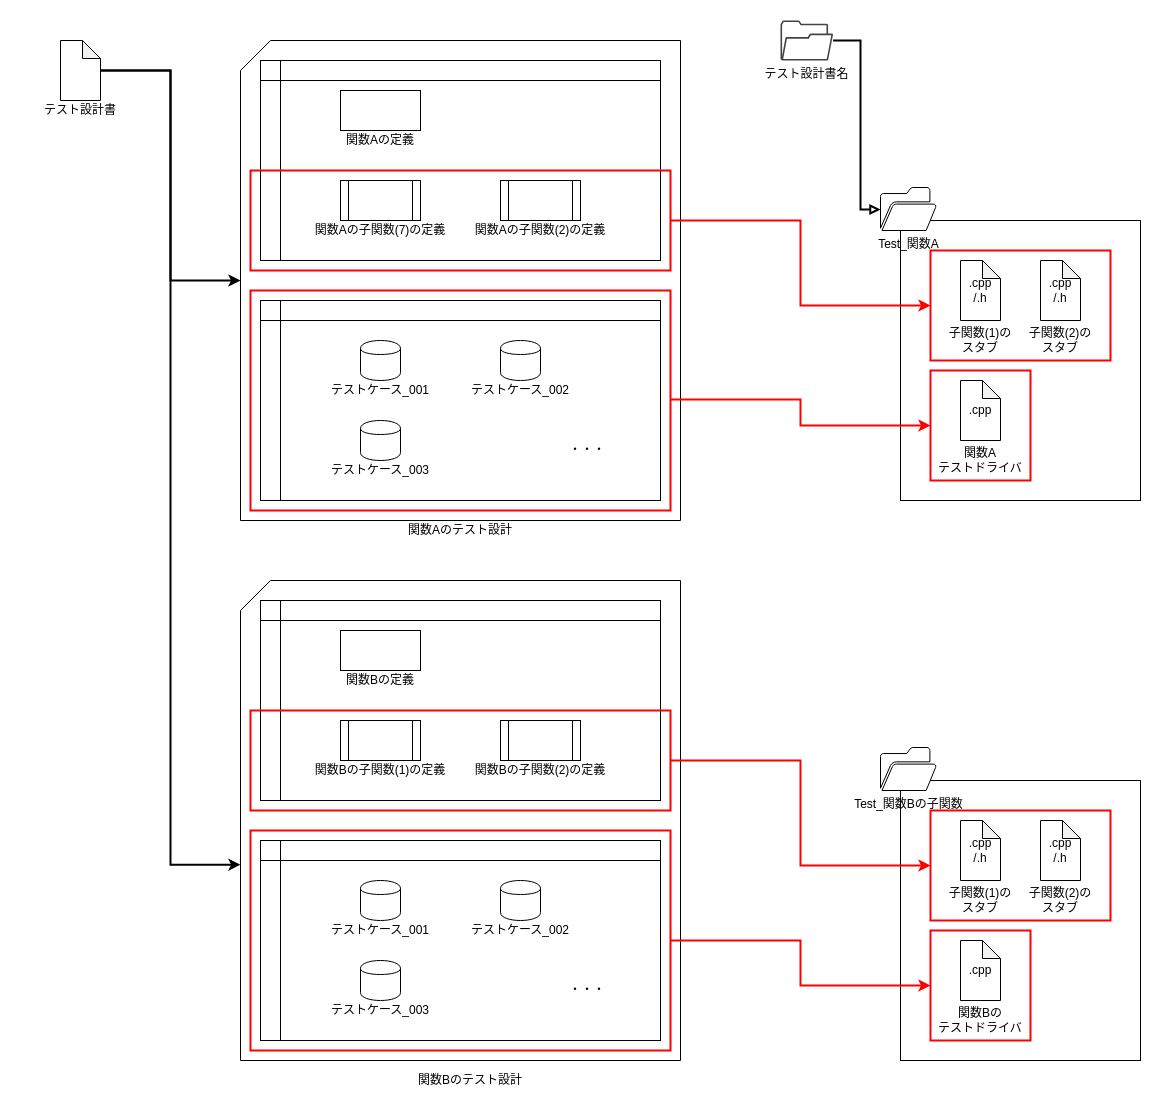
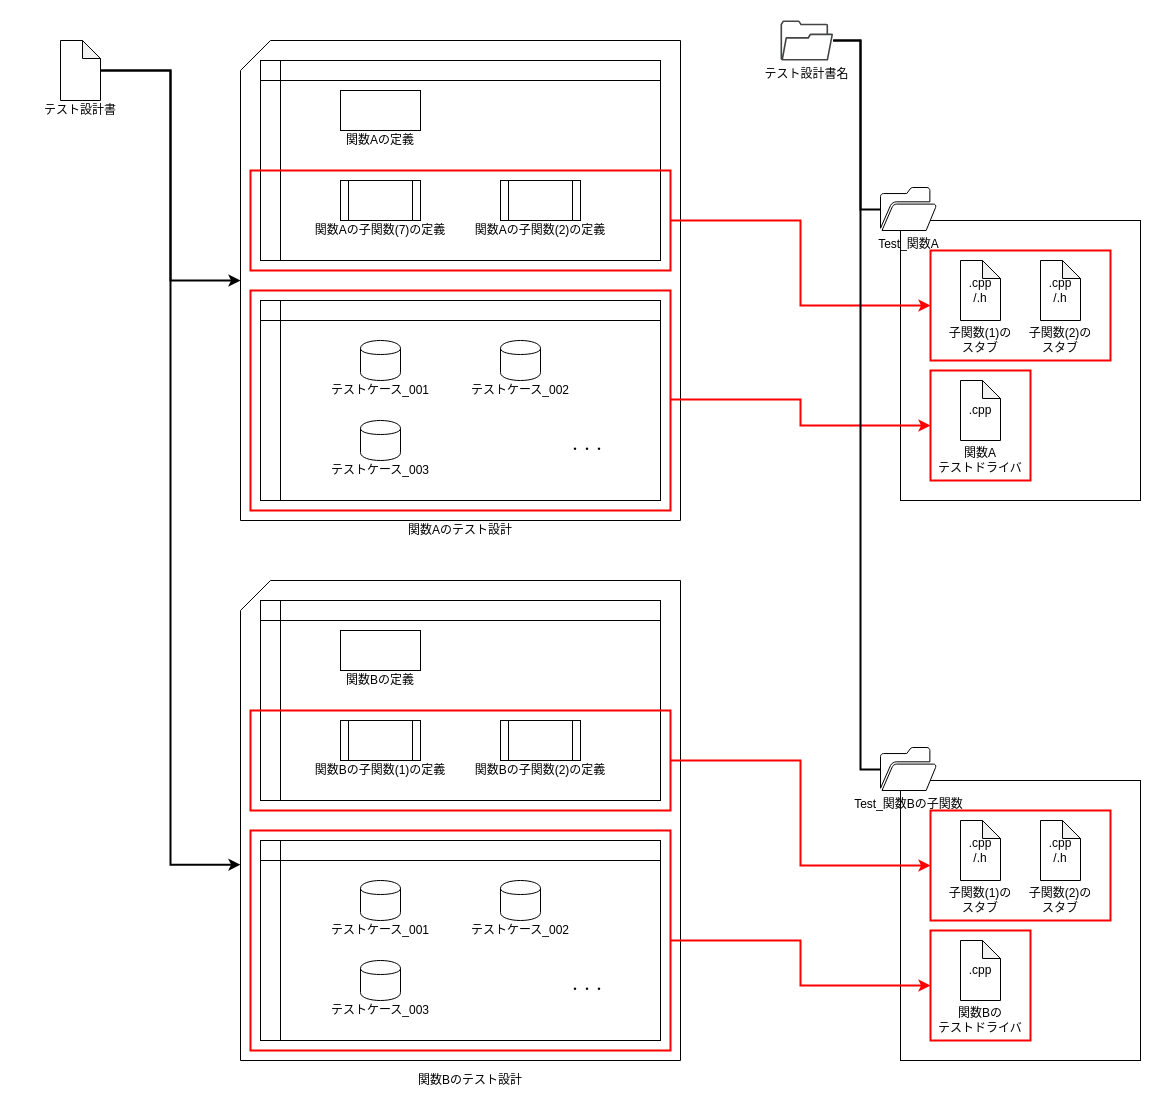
(867, 210) -> (870, 210)
none -> (861, 501)
